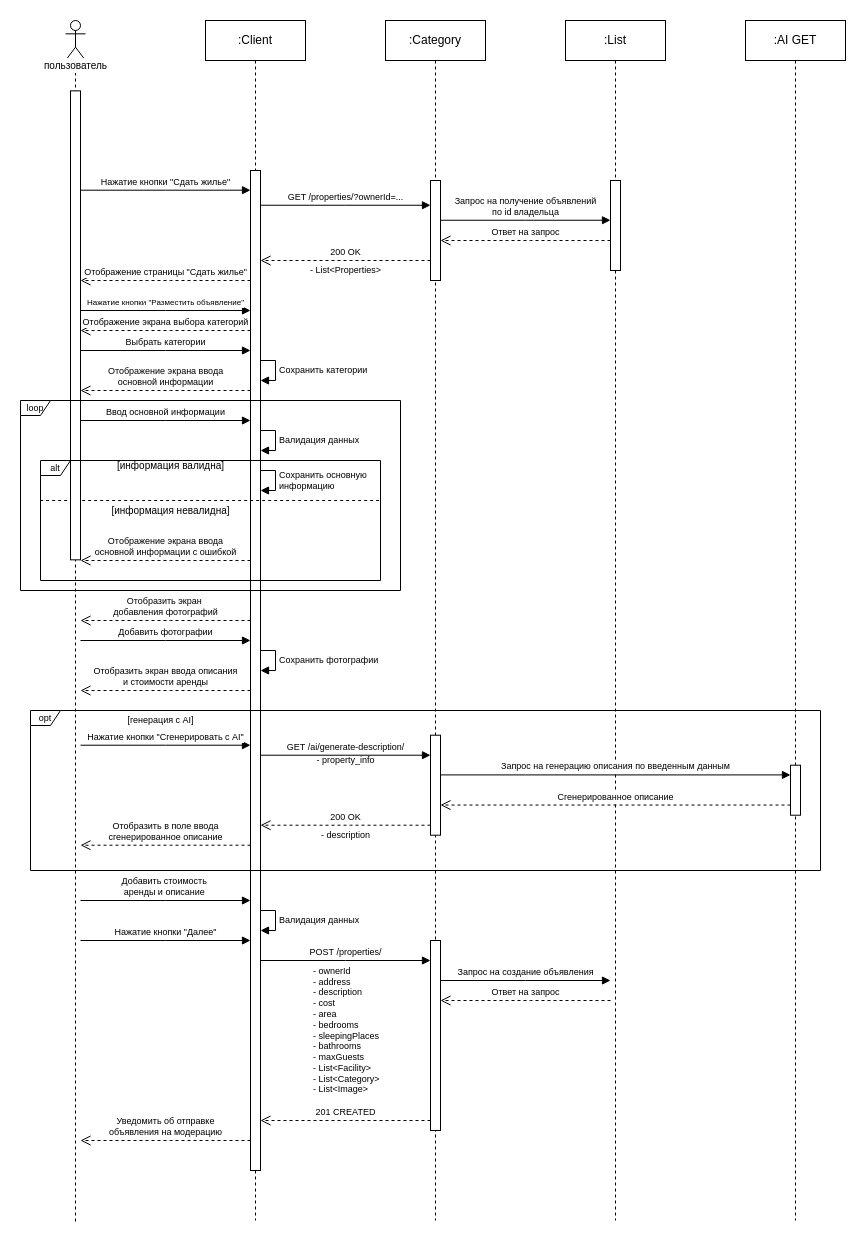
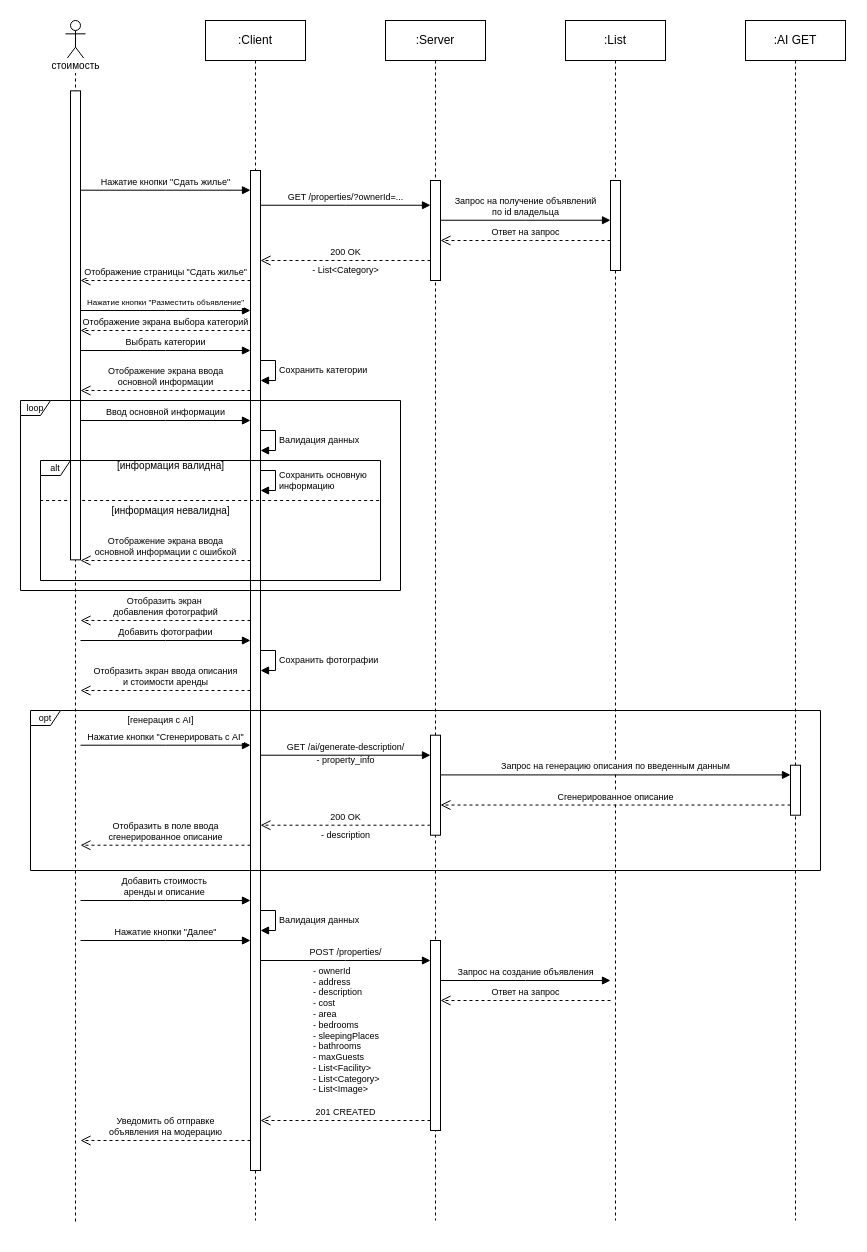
(436, 41) -> (436, 41)
(76, 66) -> (76, 66)
(346, 271) -> (346, 271)
